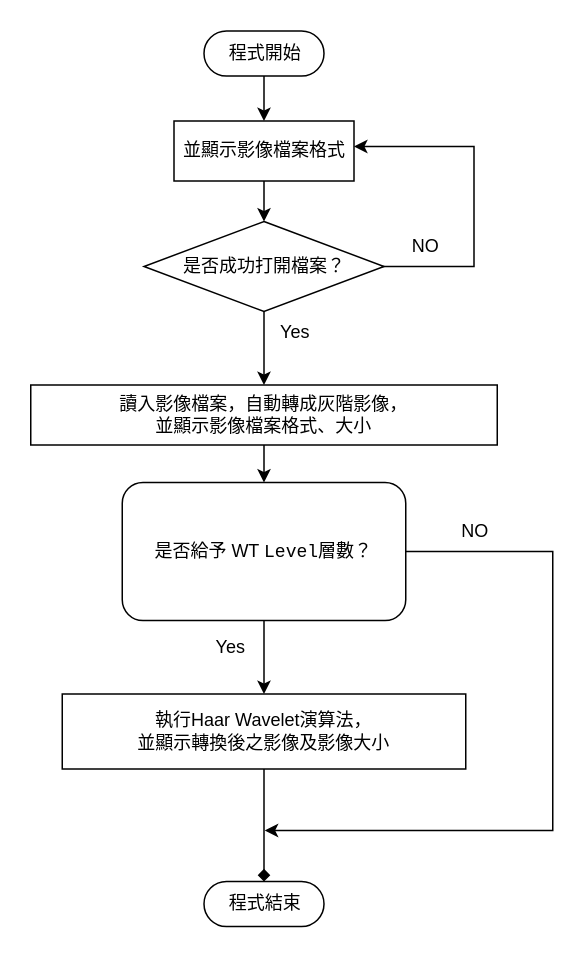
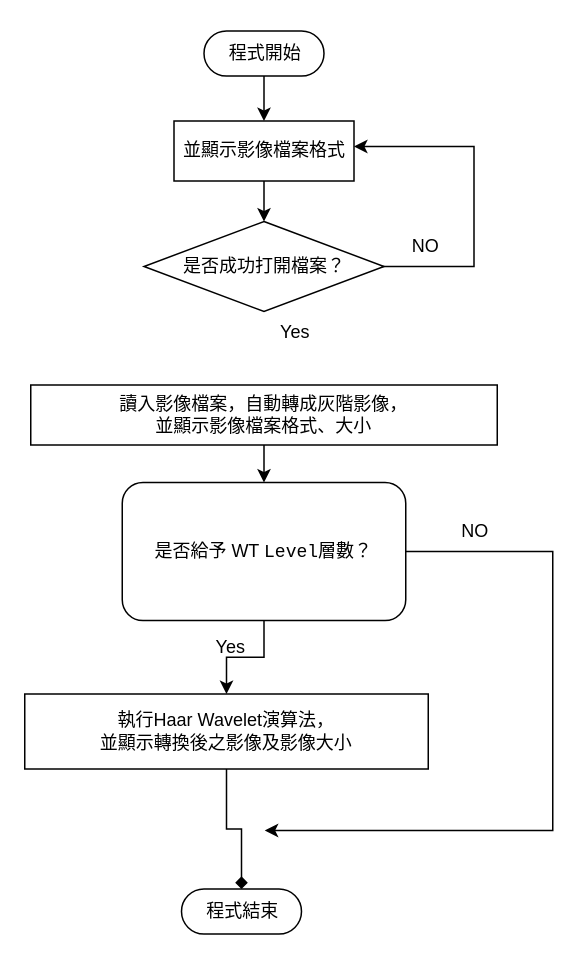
(264, 343) -> none
(264, 731) -> (227, 731)
(264, 904) -> (242, 911)
